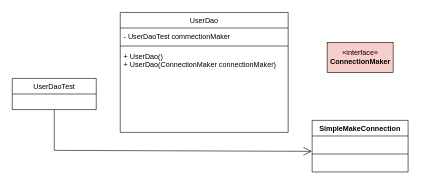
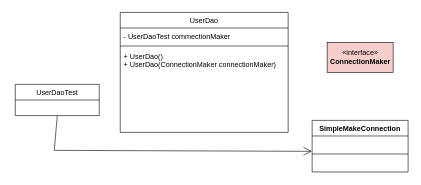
(54, 94) -> (57, 100)
